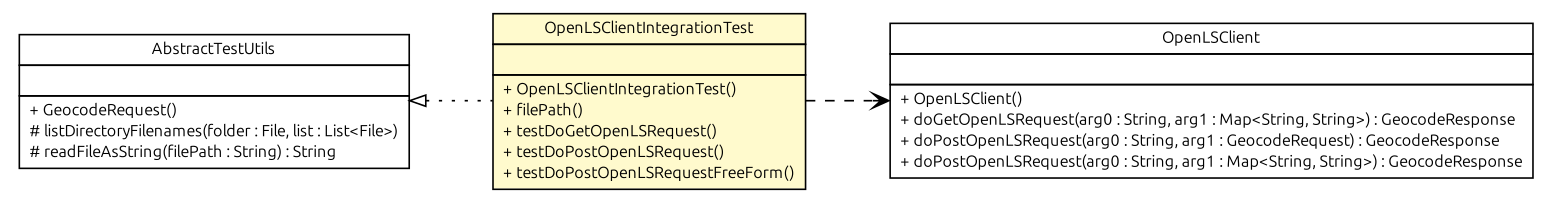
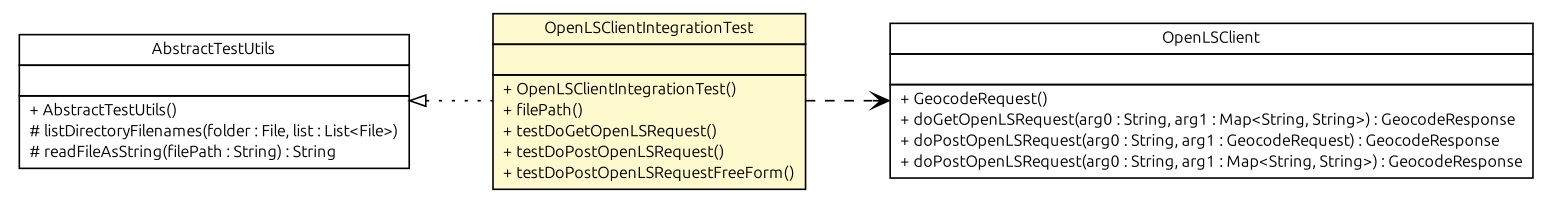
(962, 99) -> (975, 99)
(104, 110) -> (104, 110)
